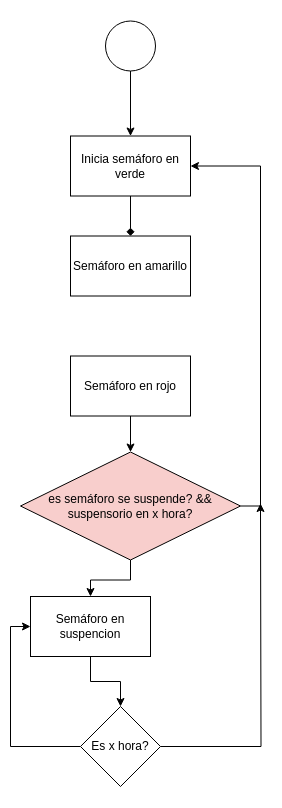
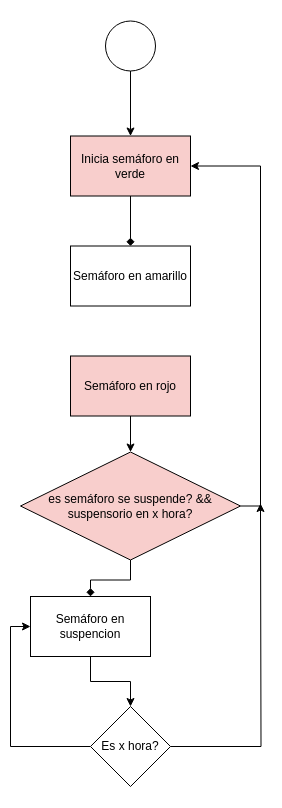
(131, 166) -> (131, 166)
(131, 266) -> (131, 276)
(131, 386) -> (131, 386)
(91, 588) -> (91, 588)
(121, 747) -> (131, 747)
